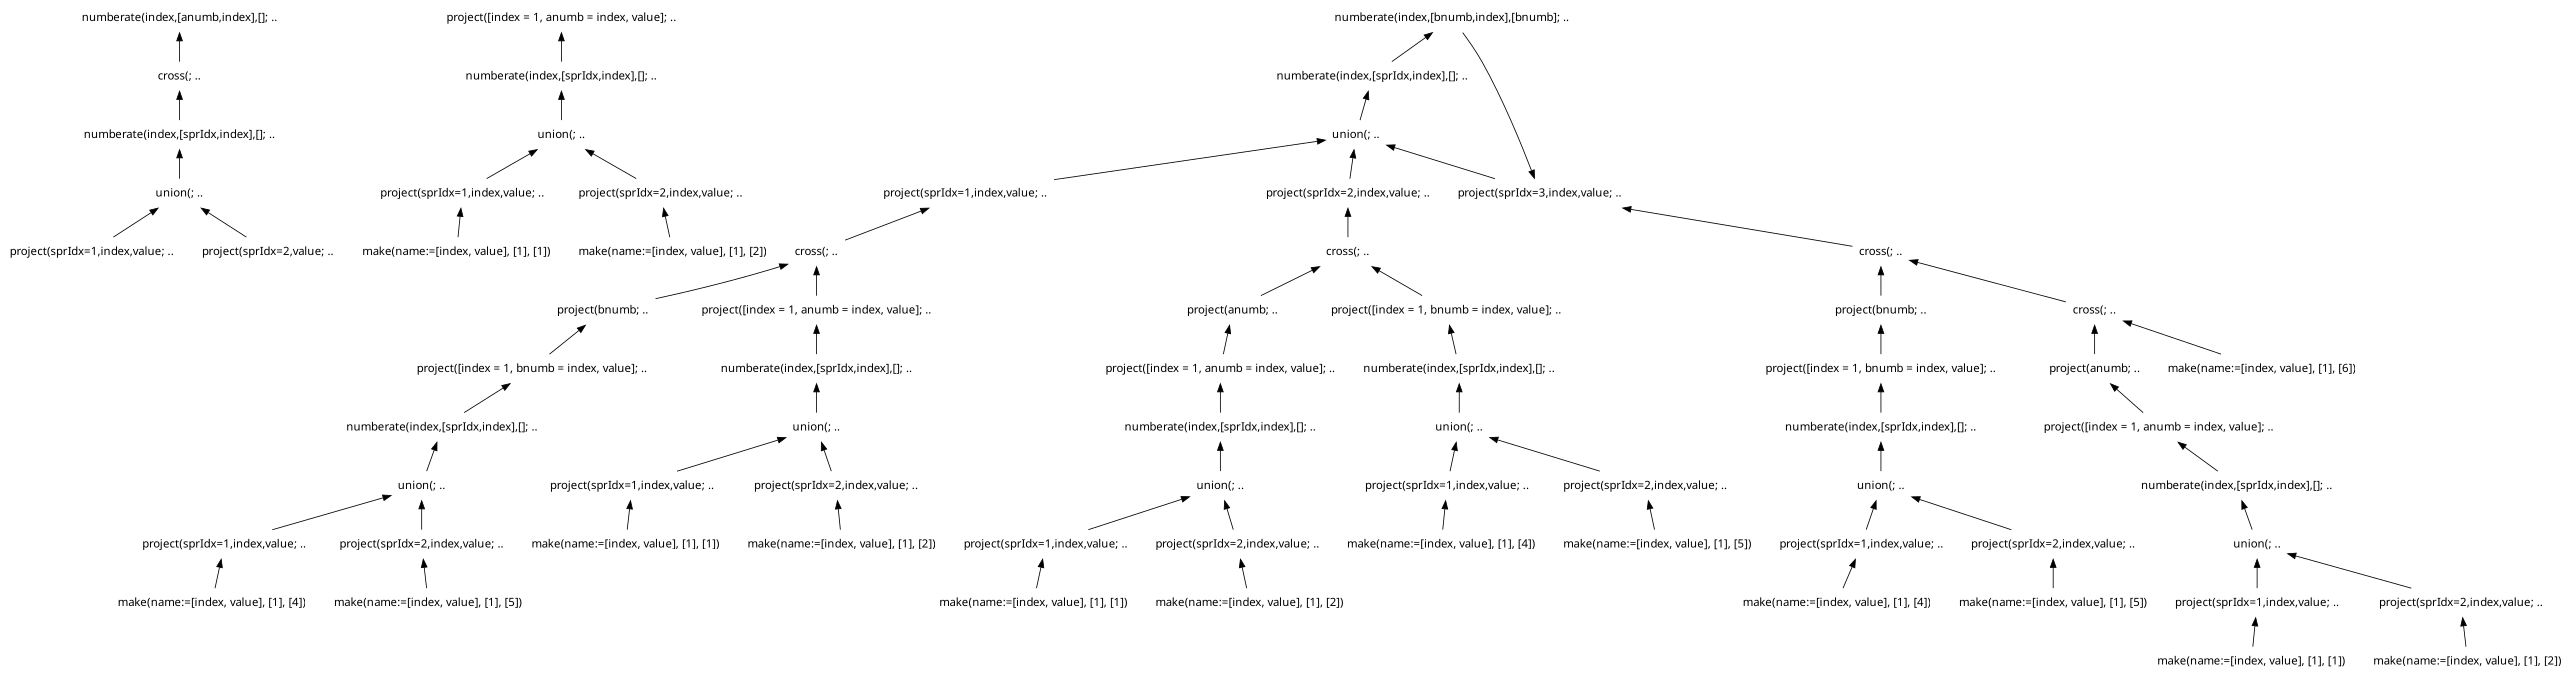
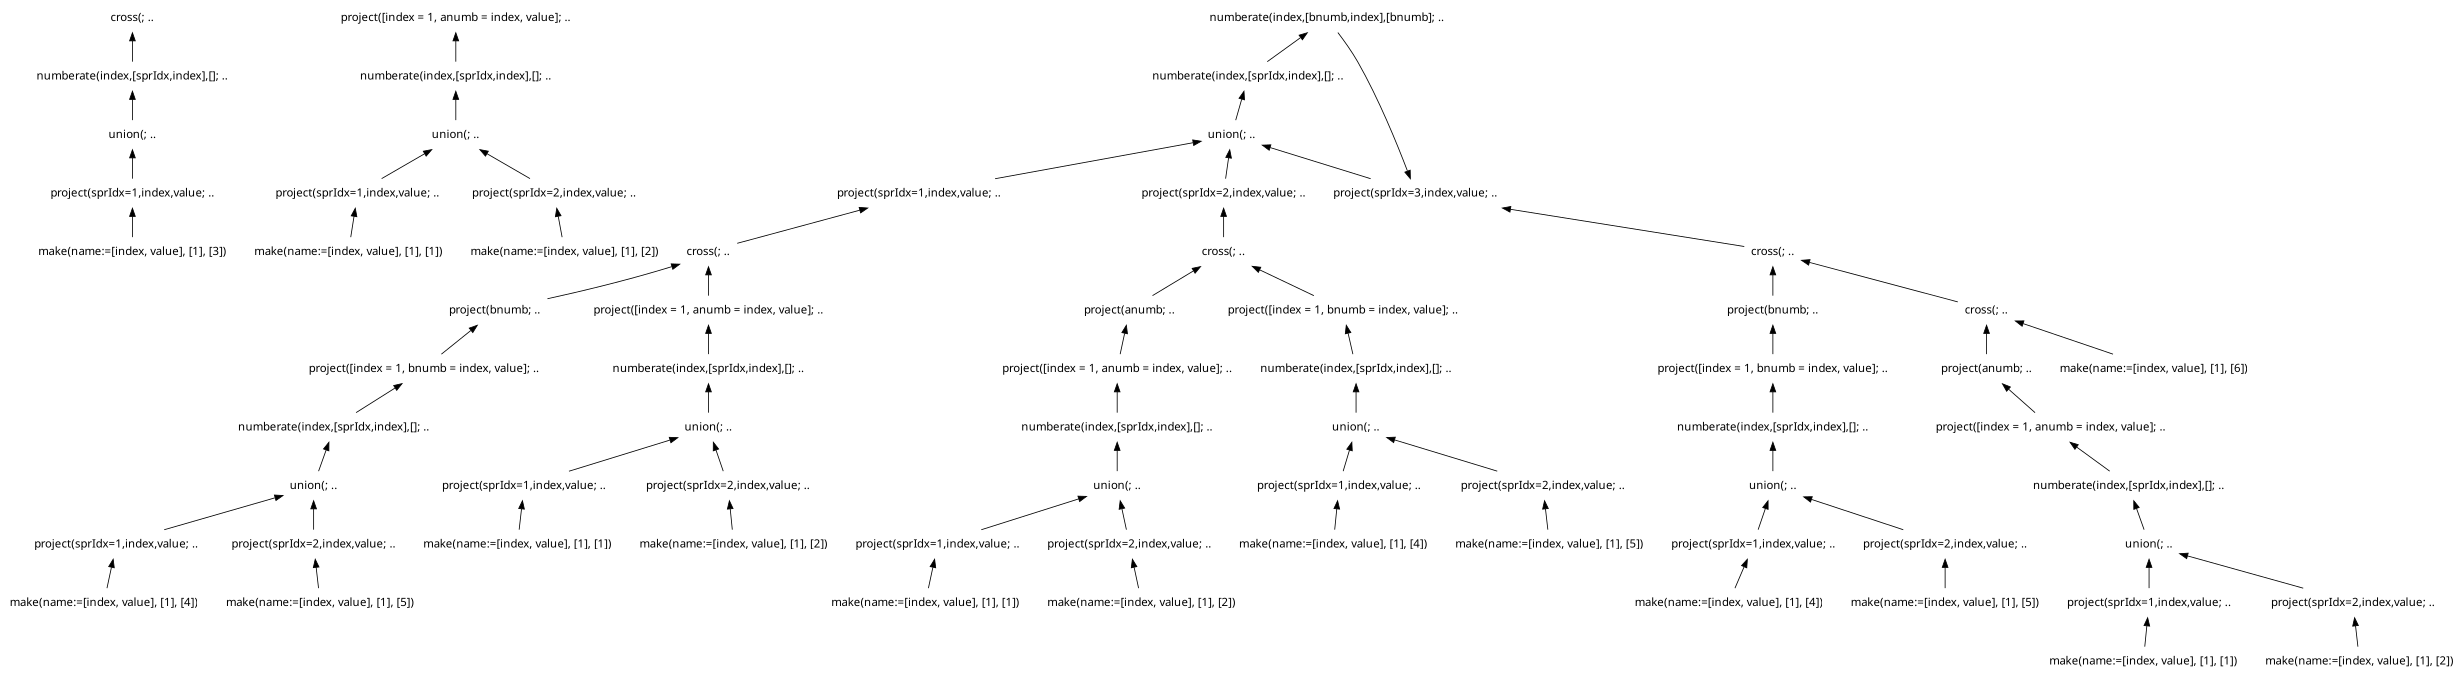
(180, 18) -> none
none -> (132, 252)
(268, 252) -> none
